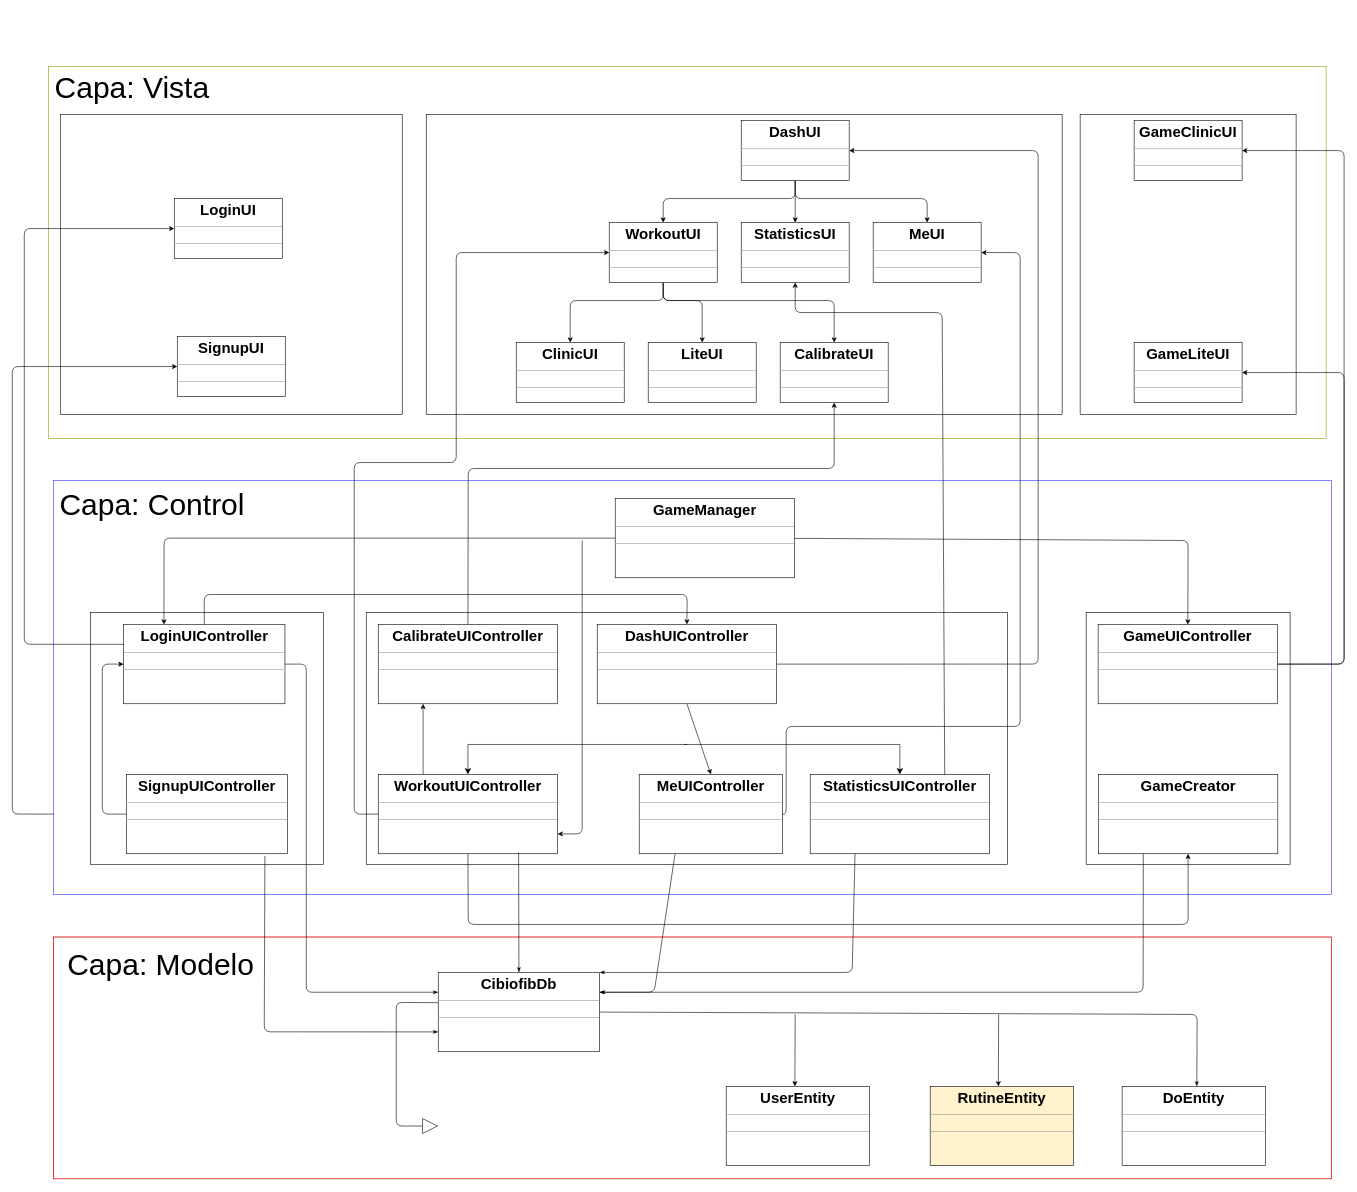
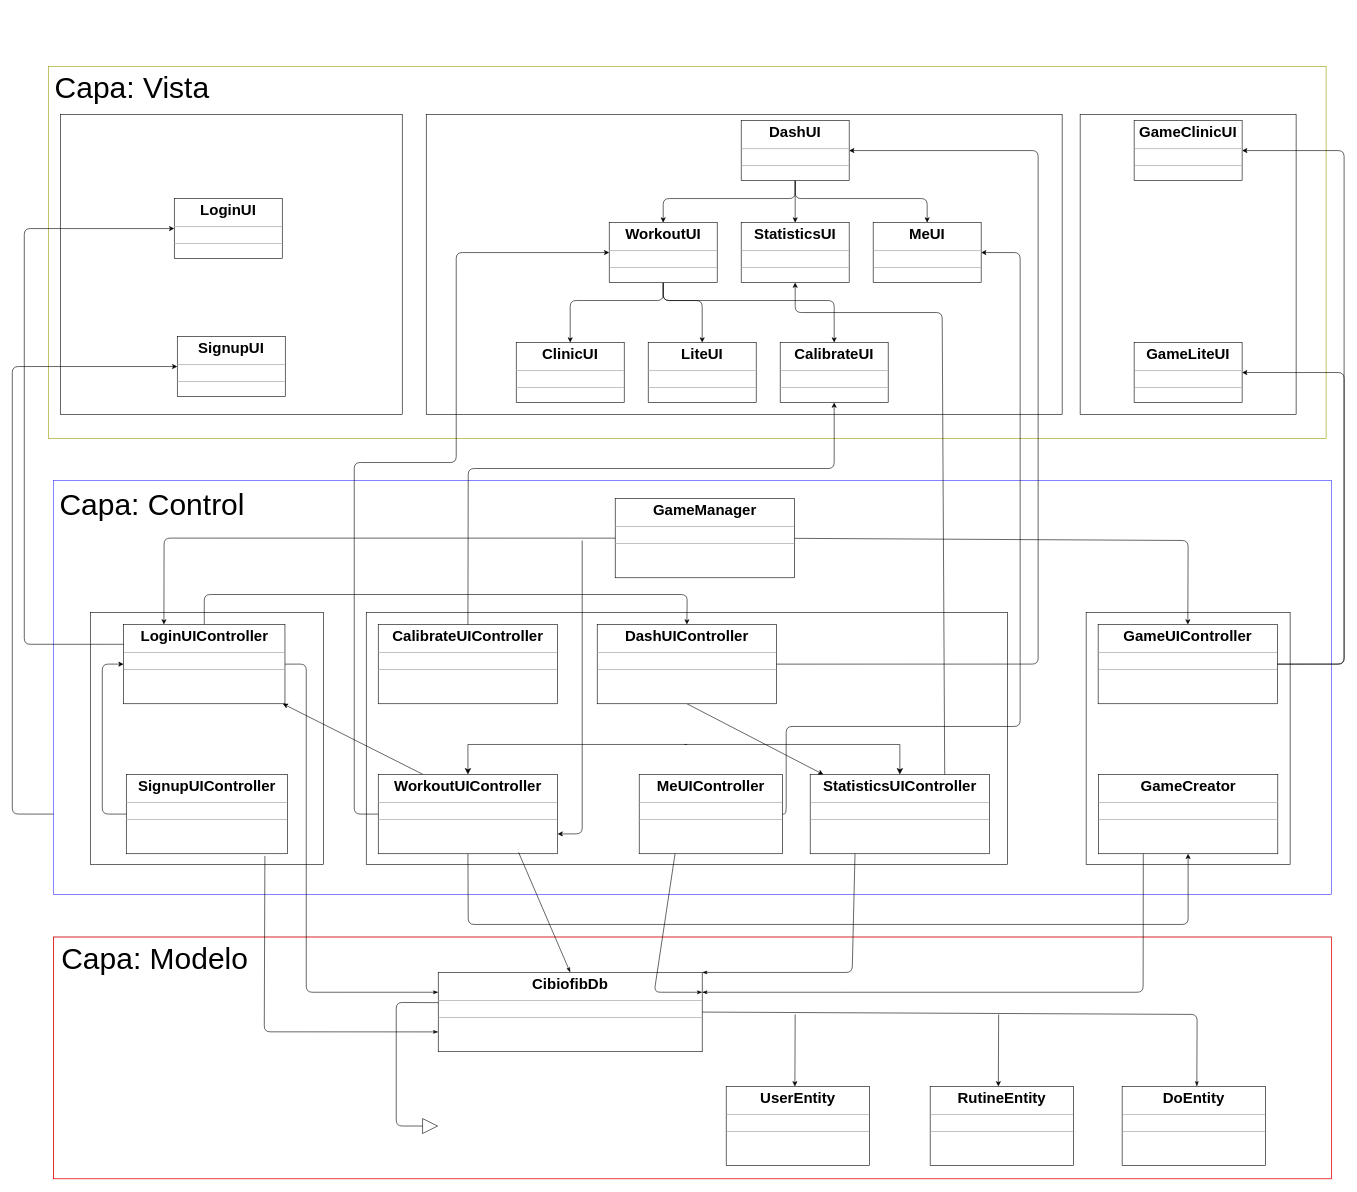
(423, 709) -> (381, 753)
(698, 737) -> (711, 716)
(162, 965) -> (156, 959)
(519, 1012) -> (570, 1012)
(1002, 1126) -> (1002, 1126)
